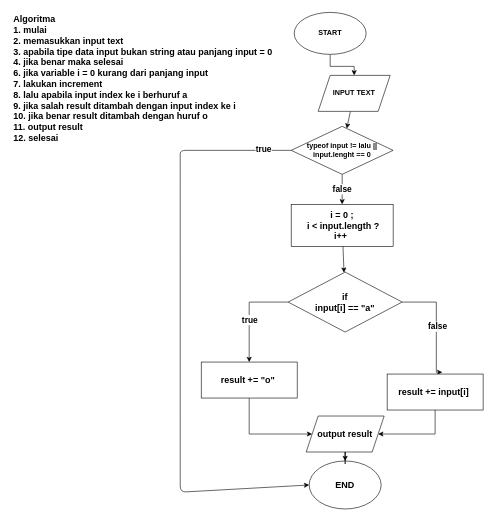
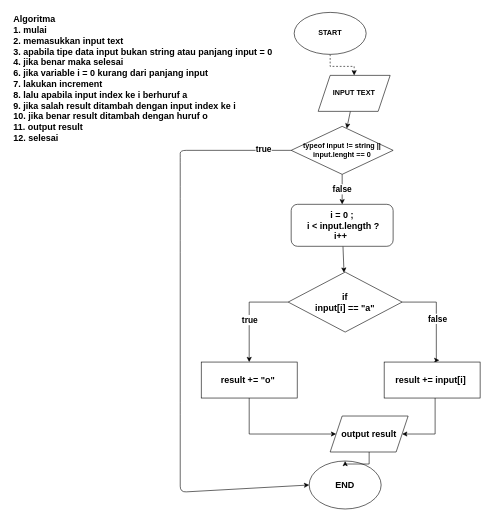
(338, 66) -> (338, 66)
(342, 150) -> (342, 150)
(342, 225) -> (342, 225)
(435, 392) -> (432, 380)
(345, 434) -> (369, 434)
